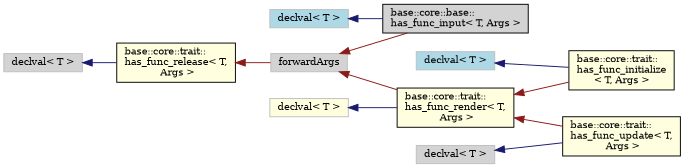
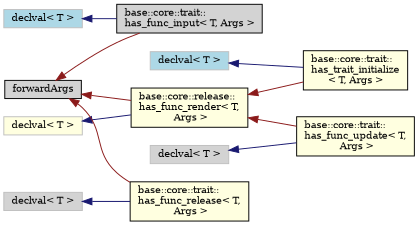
(456, 19) -> (189, 19)
(258, 63) -> (101, 145)
(309, 63) -> (43, 89)
(622, 70) -> (356, 70)
(456, 108) -> (189, 108)
